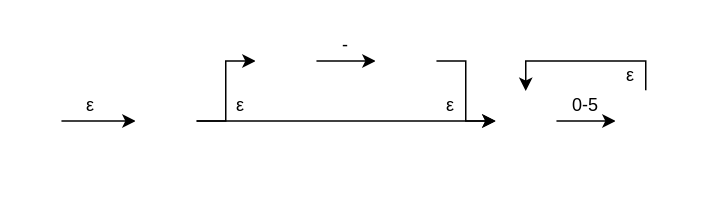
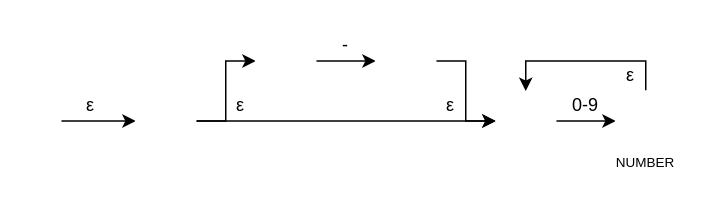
(586, 106) -> (586, 106)
none -> (646, 162)
